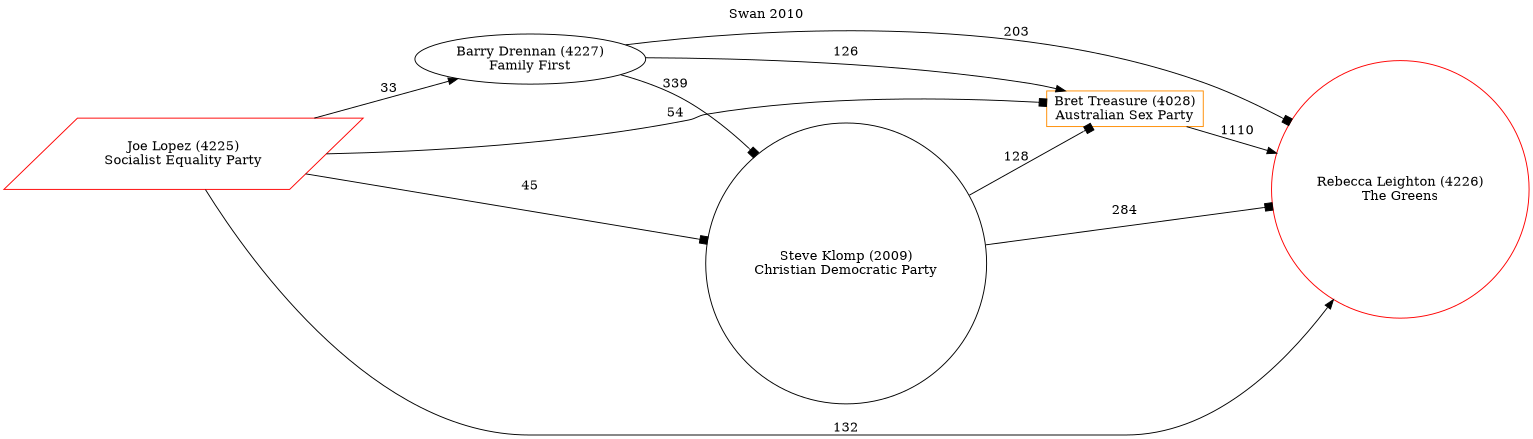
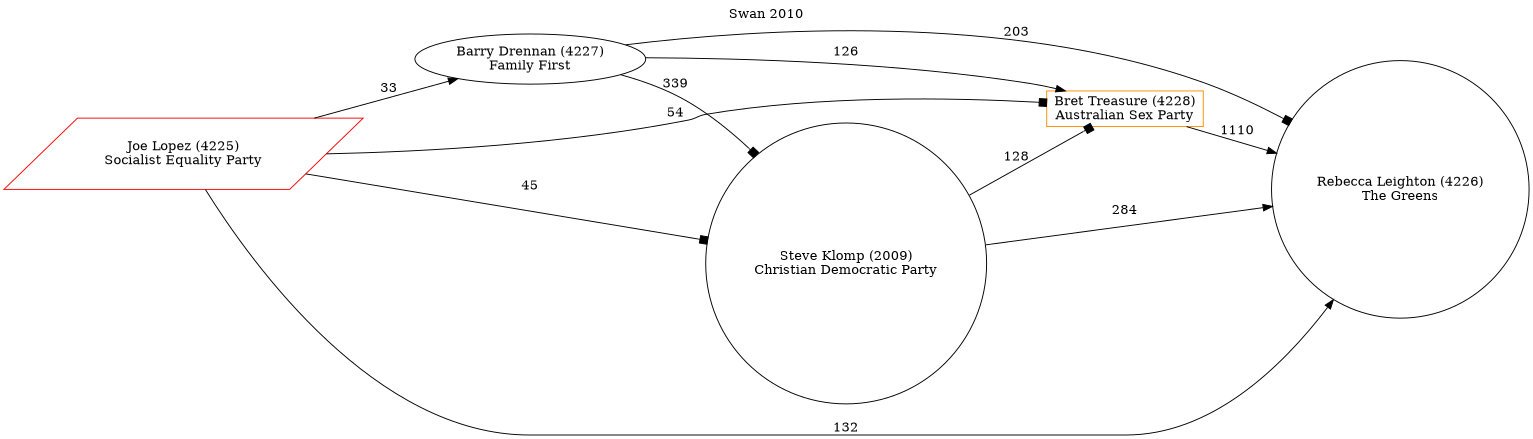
(1125, 109) -> (1125, 109)
(1400, 189) -> (1400, 189)
(1124, 226) -> (1124, 226)
